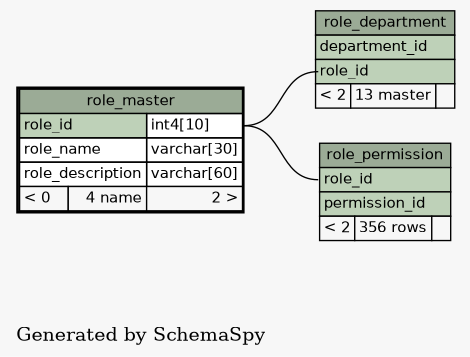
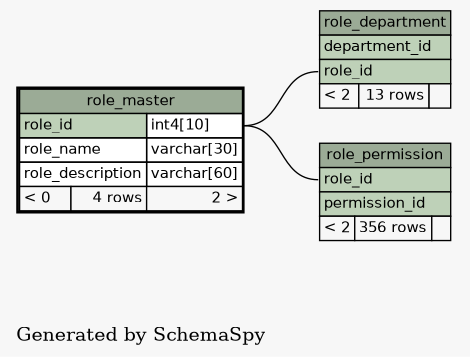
(393, 95) -> (395, 95)
(114, 198) -> (118, 198)
